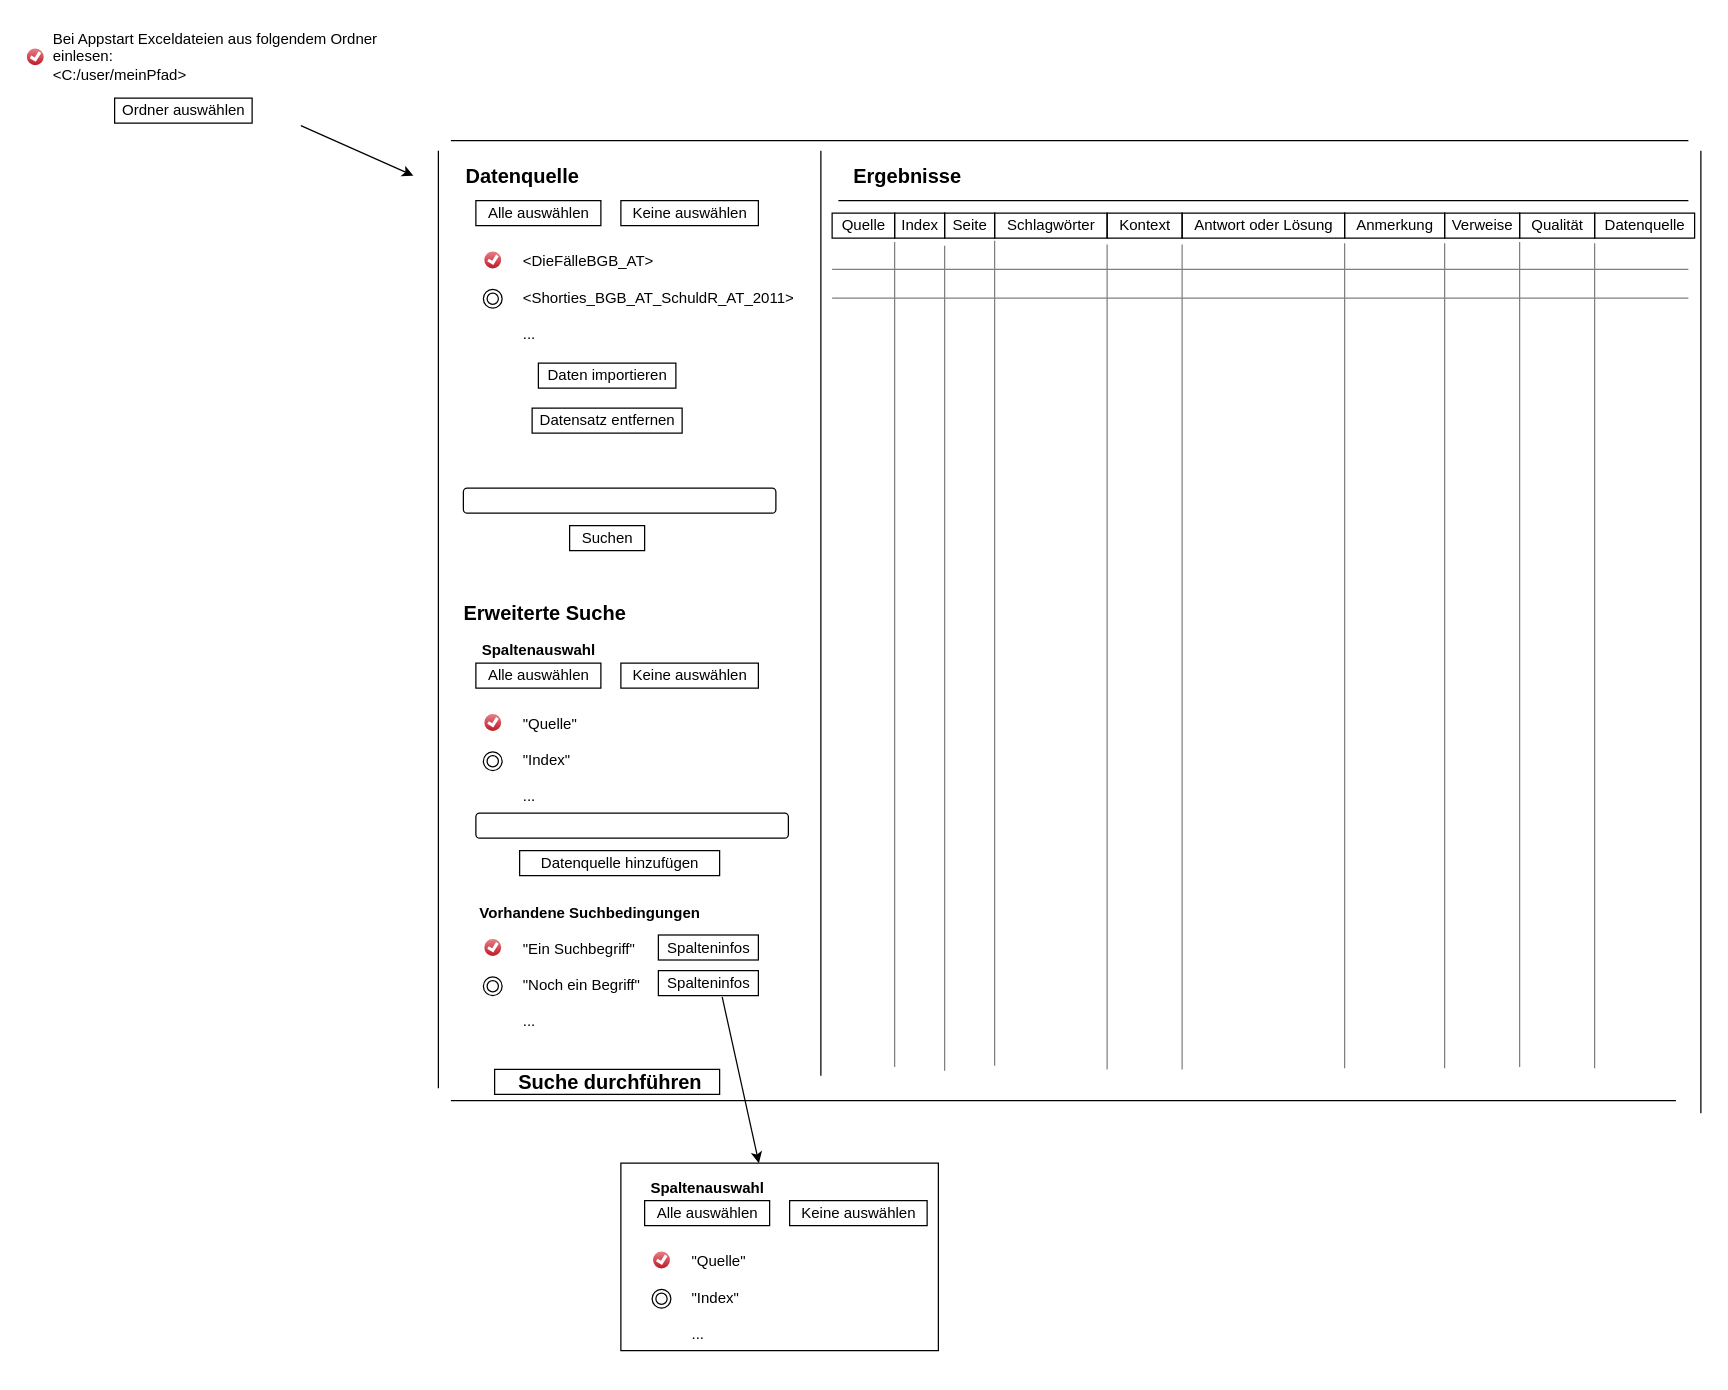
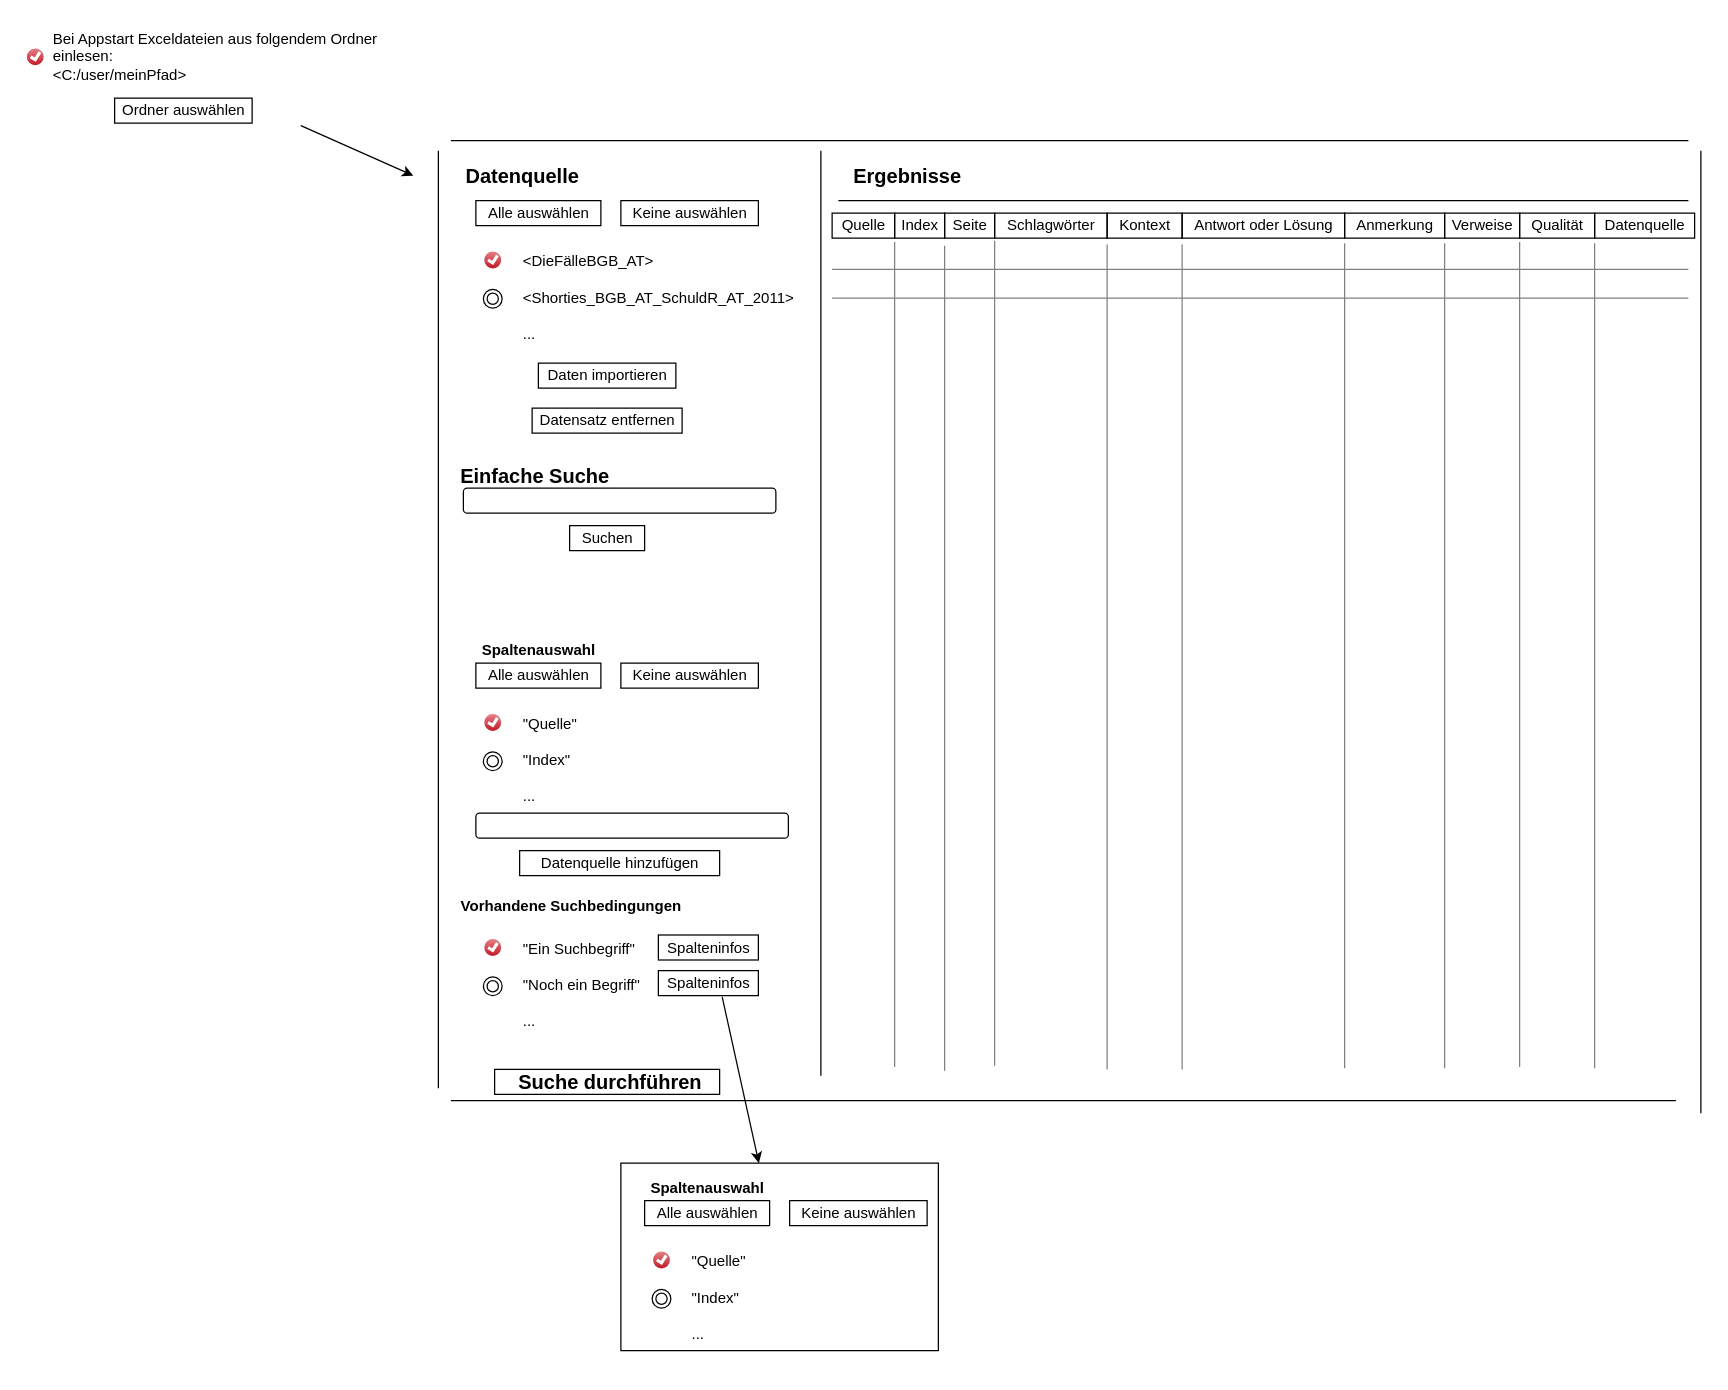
none -> (534, 476)
(544, 613) -> none
(589, 913) -> (571, 907)
